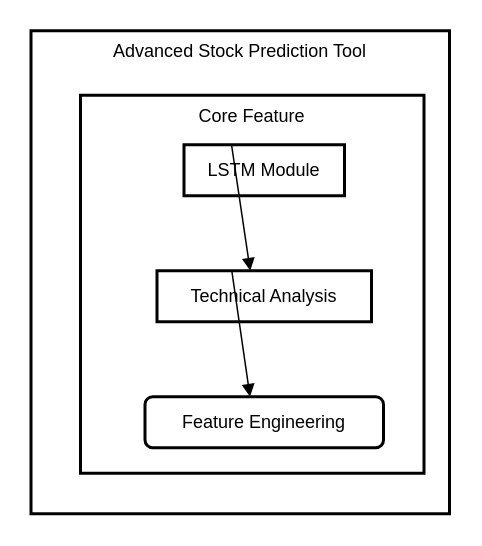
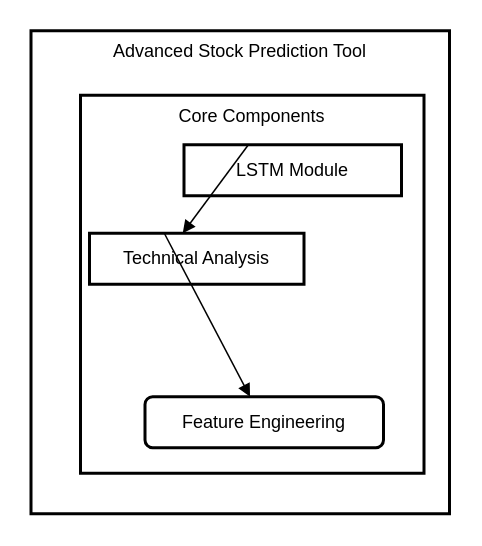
(252, 117) -> (252, 117)
(264, 170) -> (293, 170)
(264, 296) -> (197, 259)
